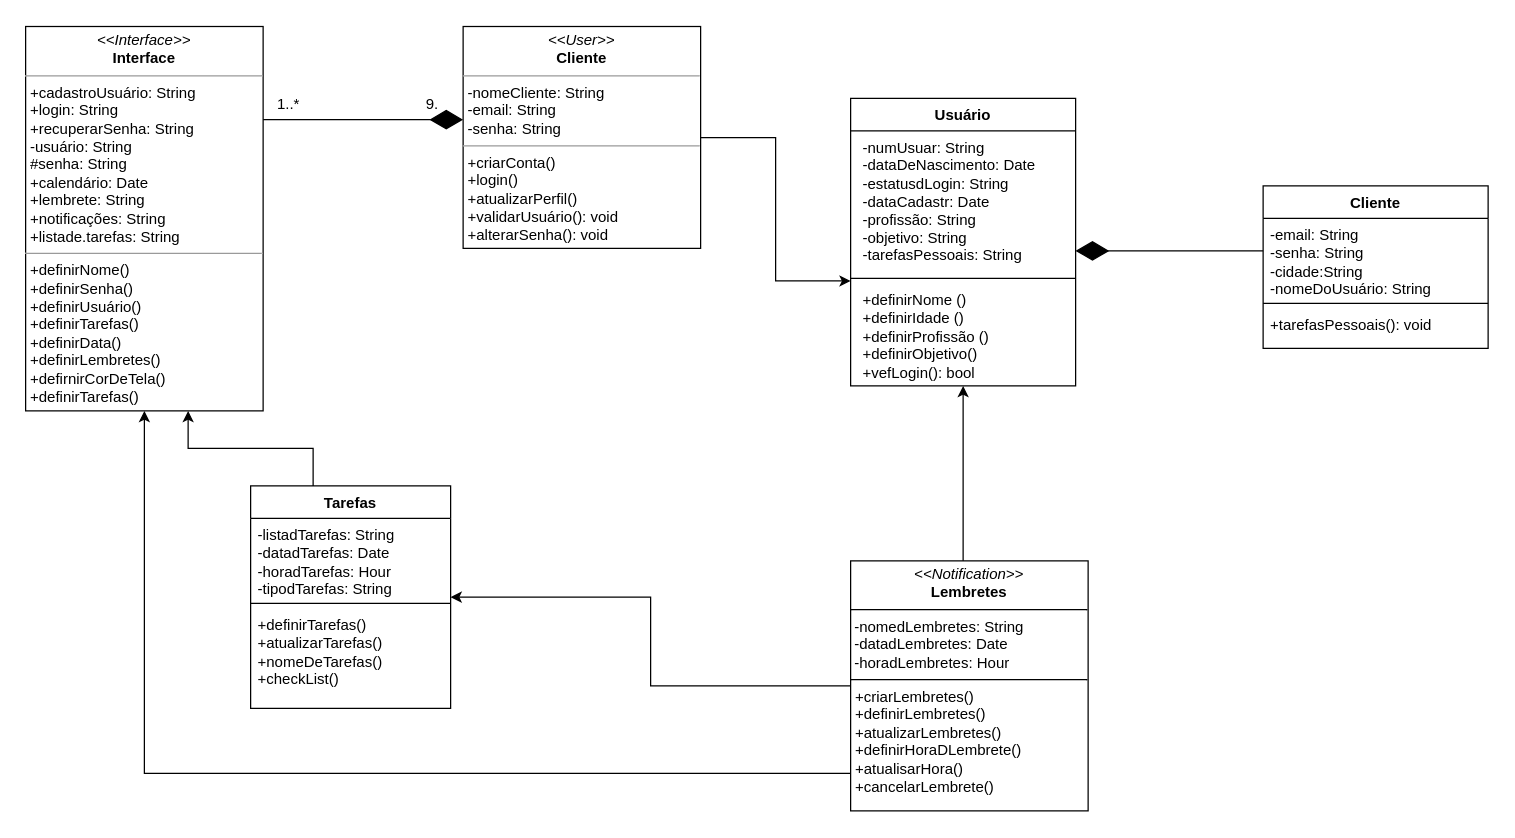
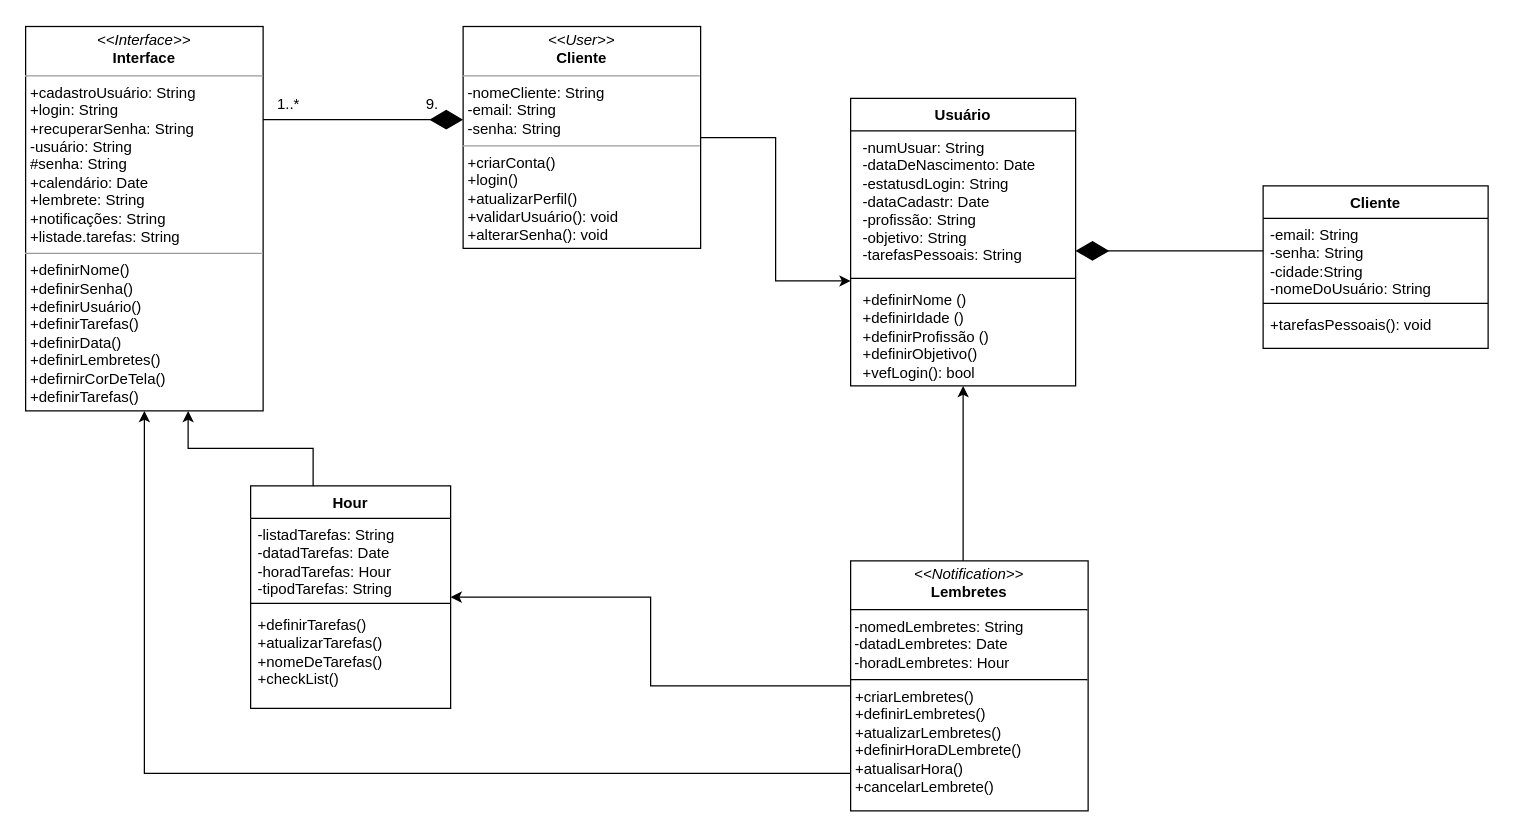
(351, 503) -> (351, 503)
